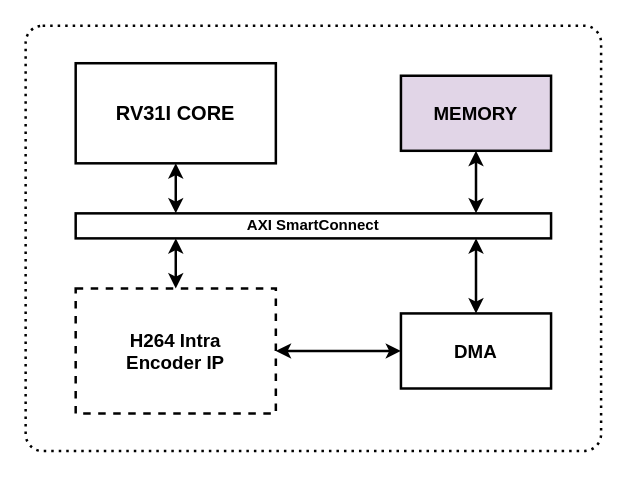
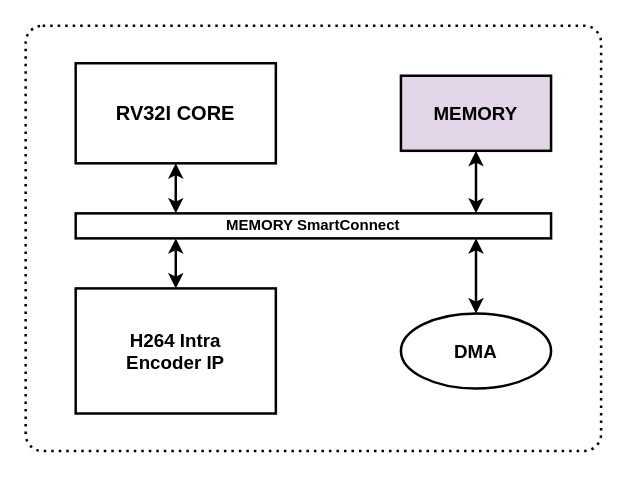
(176, 113) -> (176, 113)
(313, 226) -> (313, 226)
(176, 351) -> (176, 351)
(338, 351) -> none
(476, 351) -> (476, 351)
